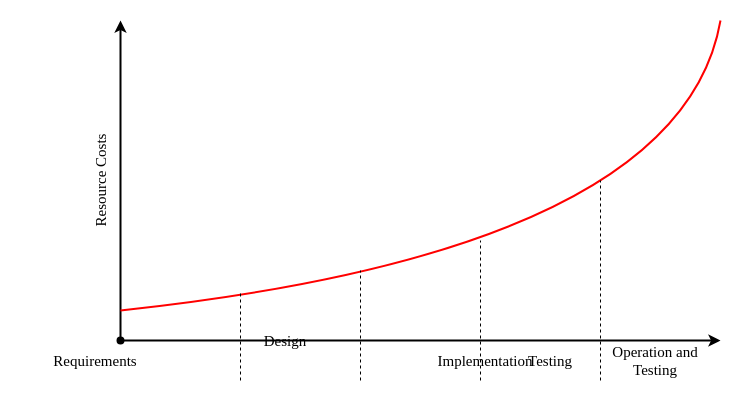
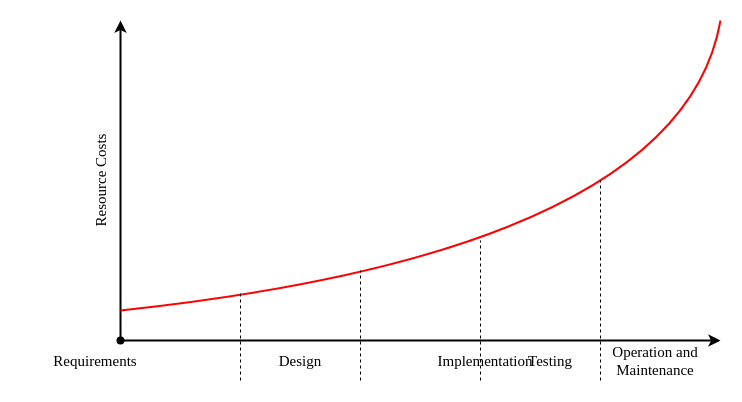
(286, 341) -> (301, 361)
(656, 361) -> (656, 361)
